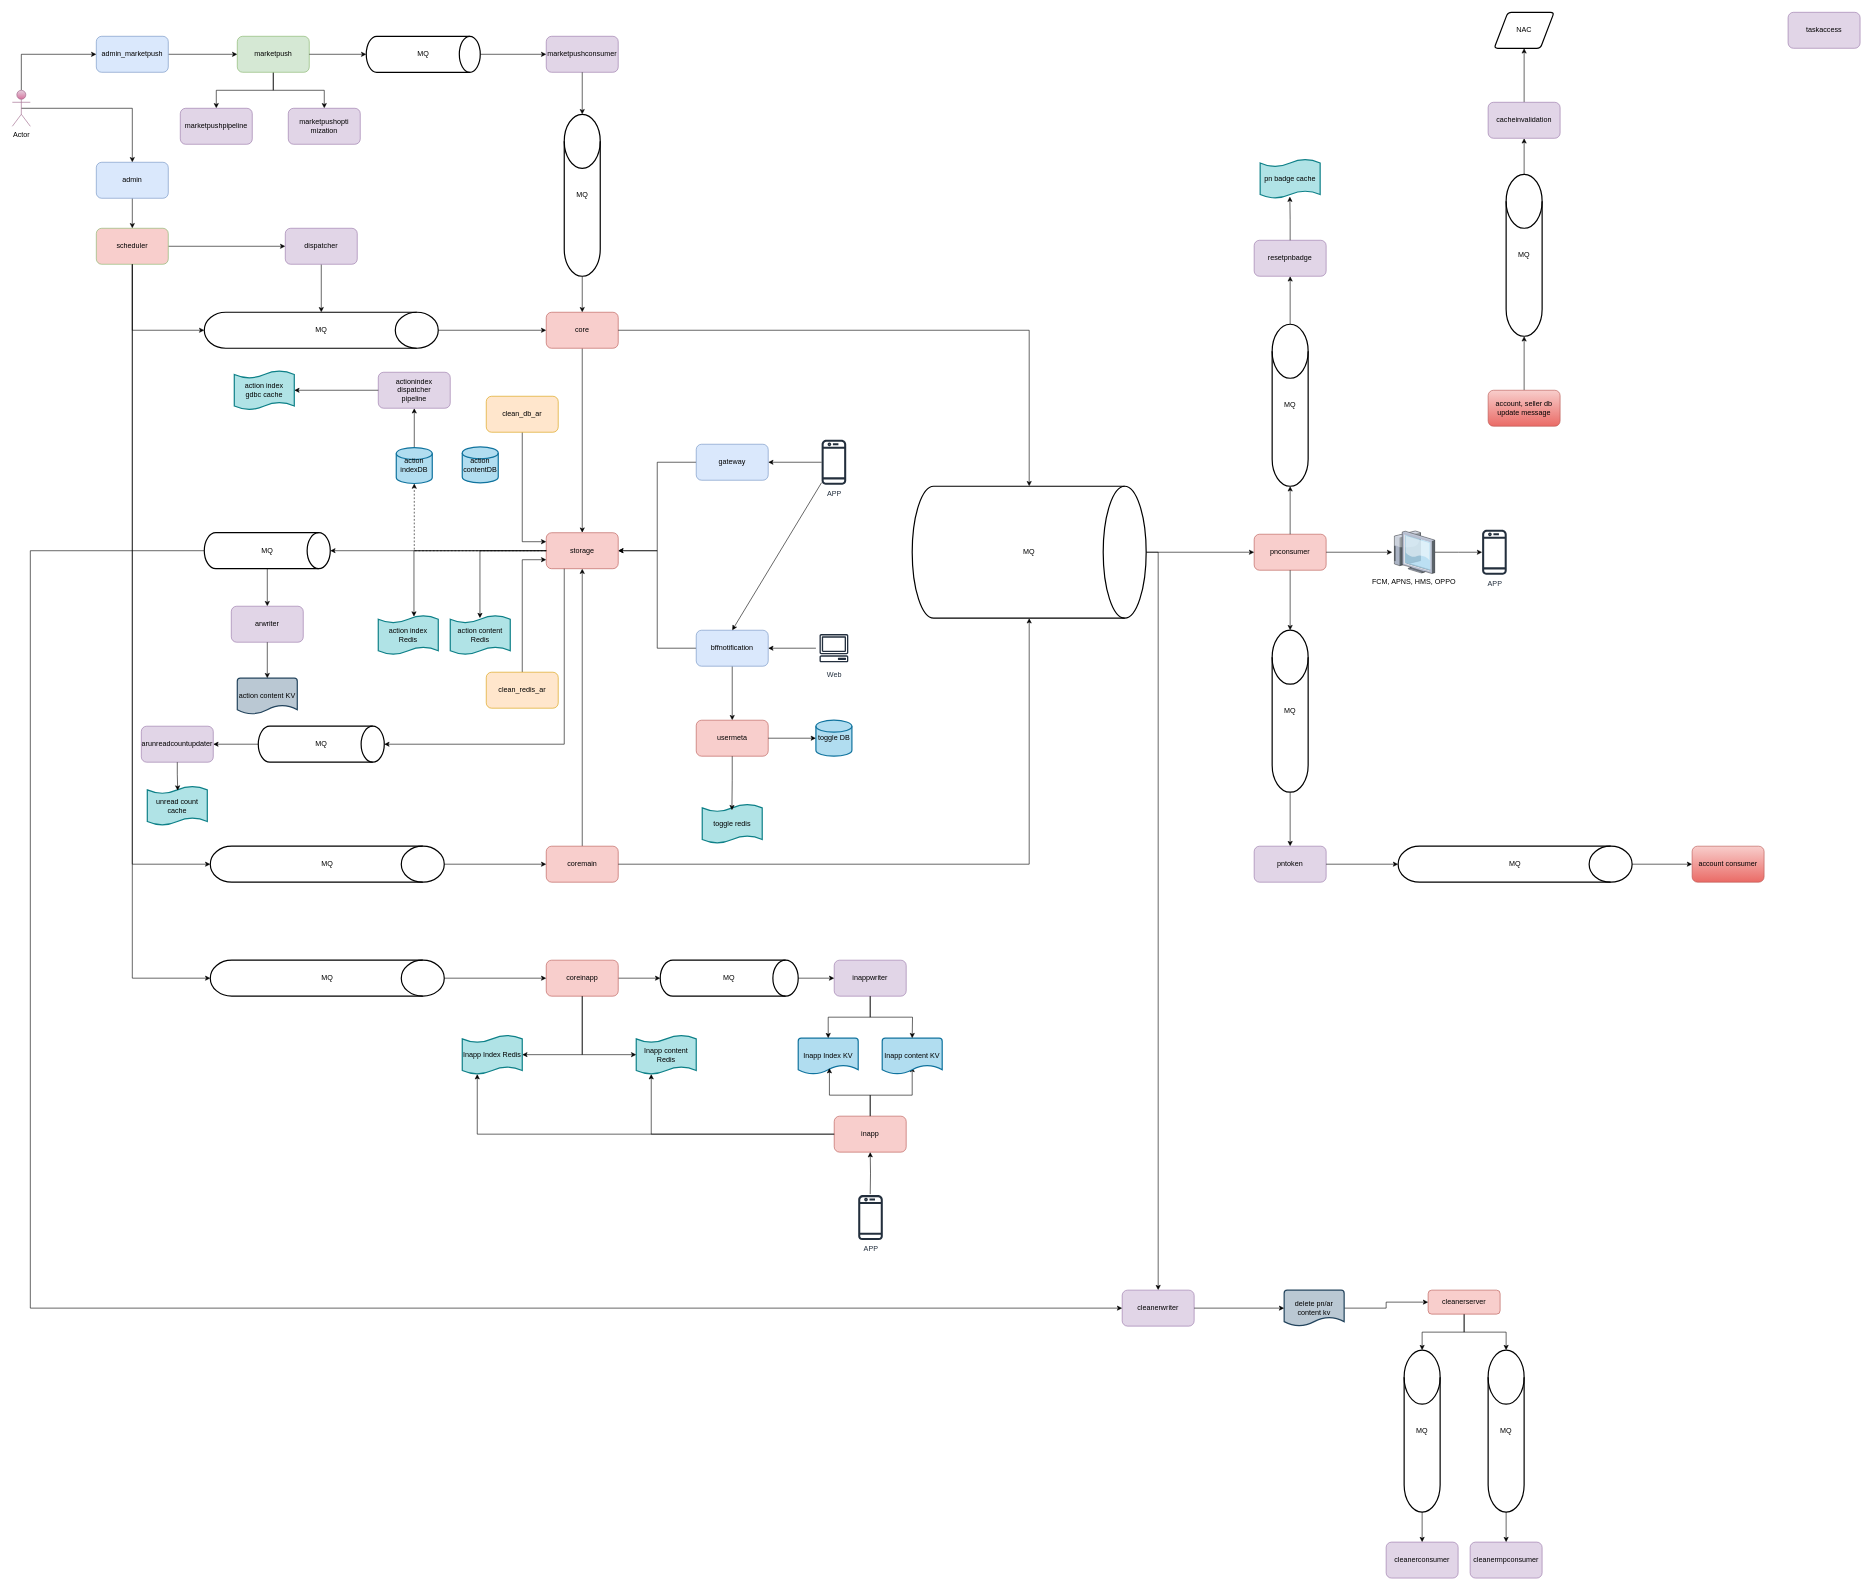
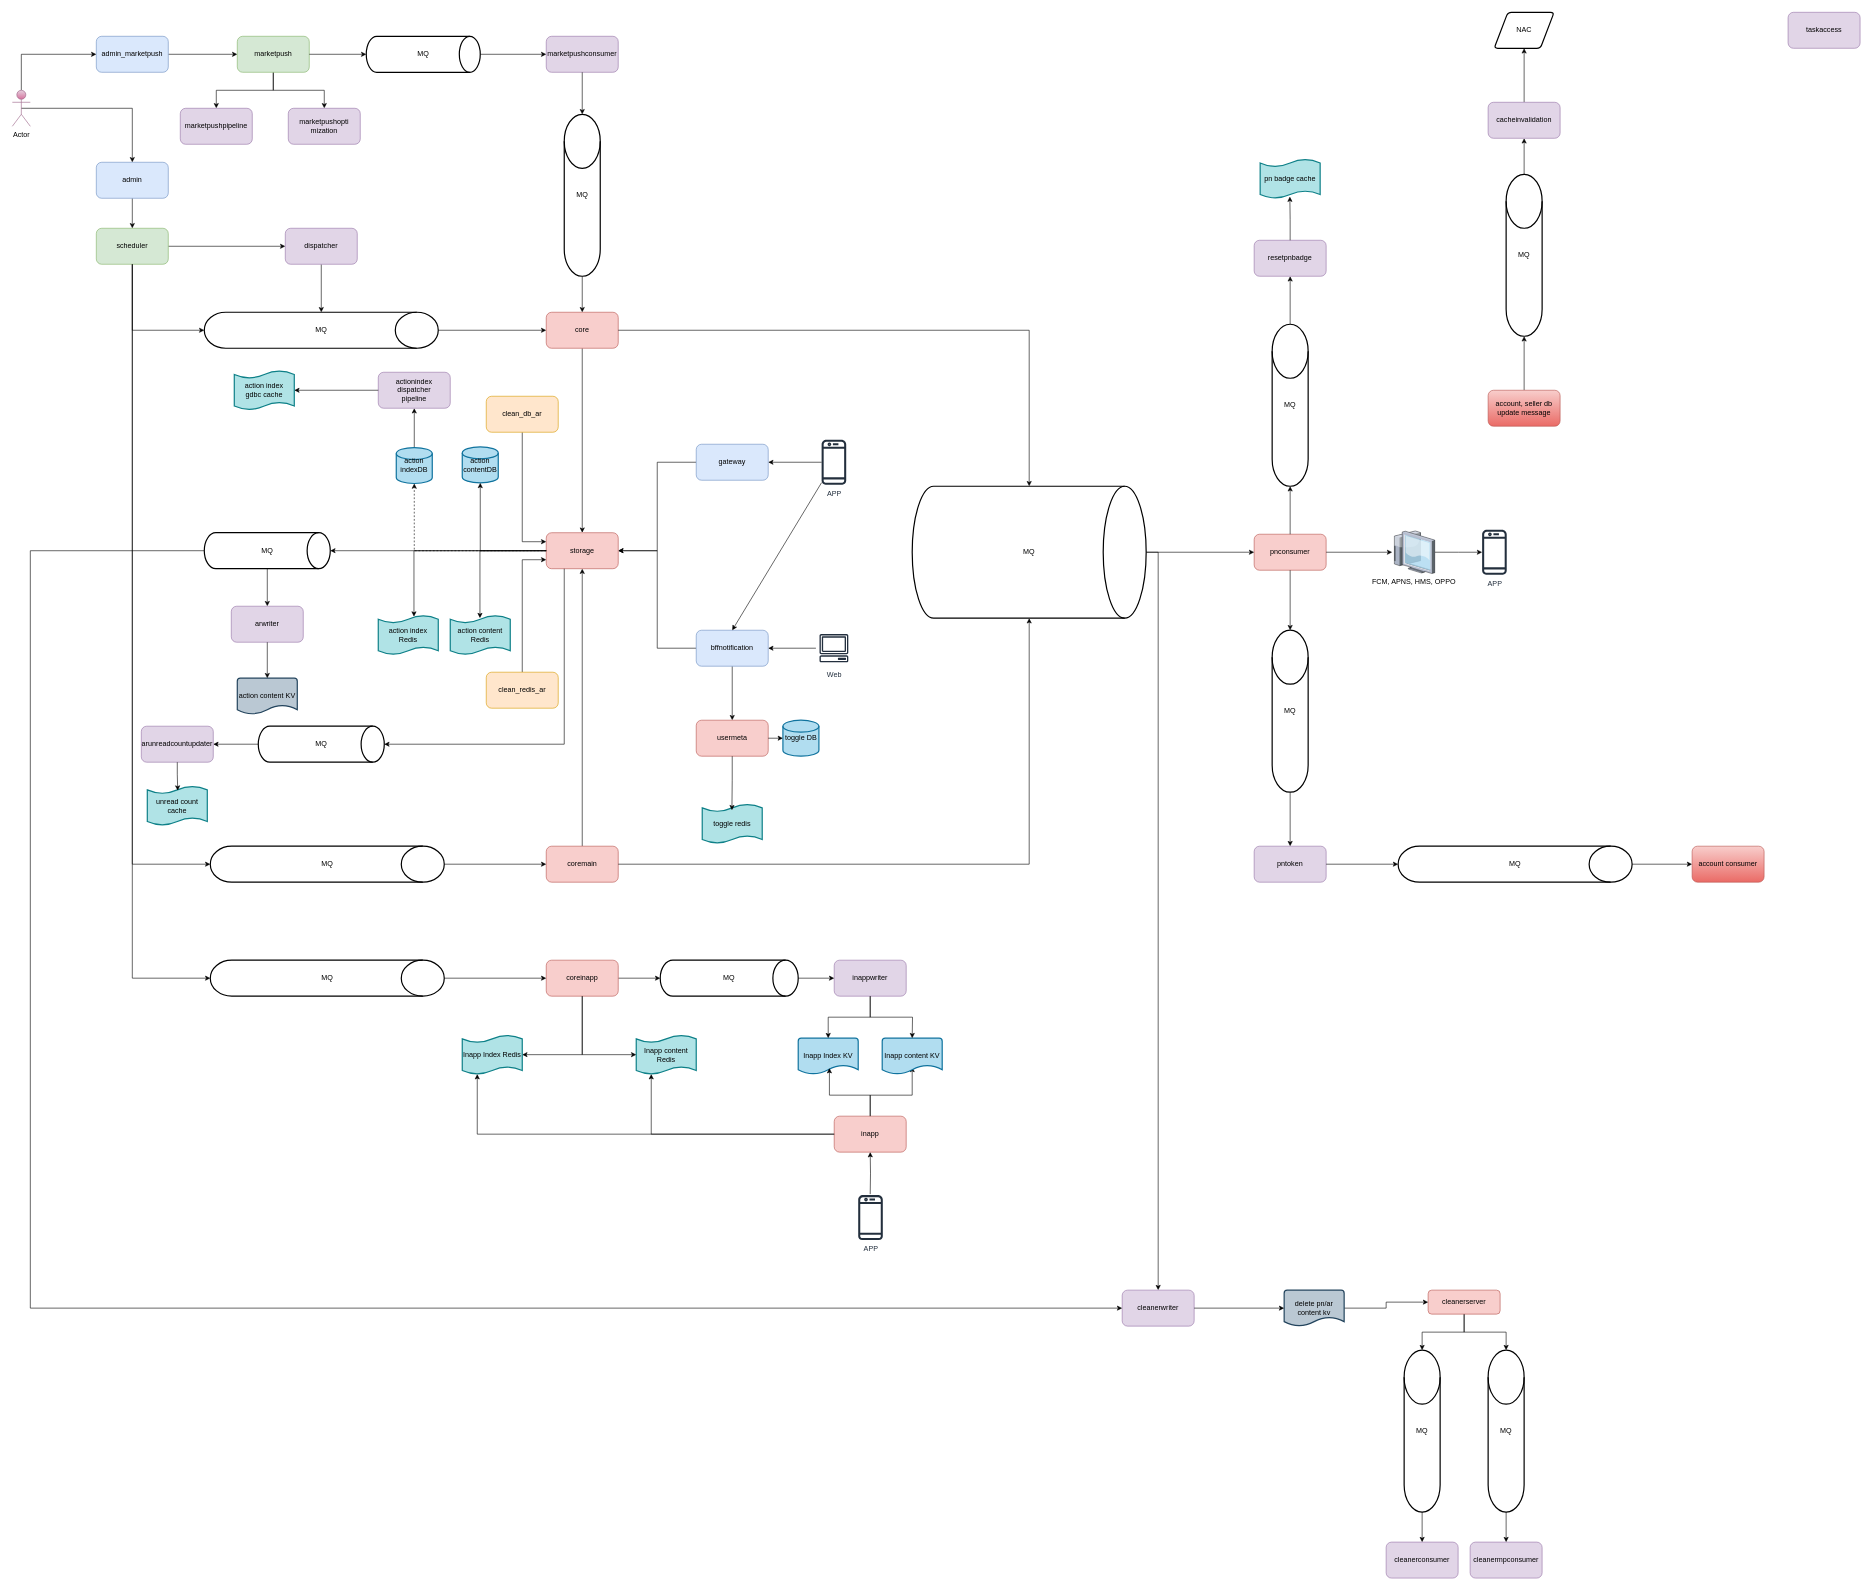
(132, 246) -> (132, 246)
none -> (480, 488)
(834, 738) -> (801, 738)
